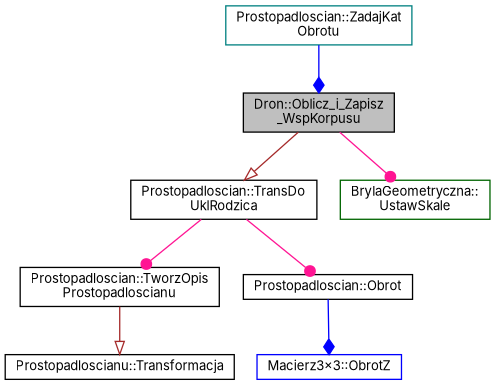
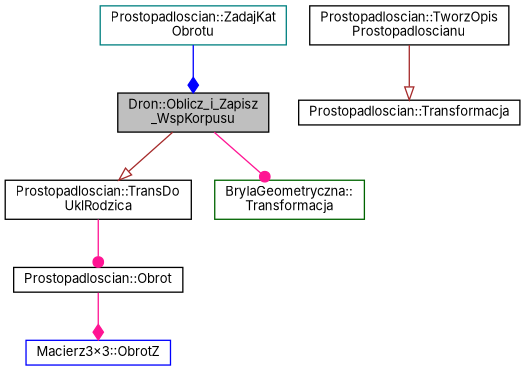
(415, 200) -> (290, 200)
(176, 240) -> none
(328, 319) -> (98, 309)
(120, 367) -> (409, 113)
